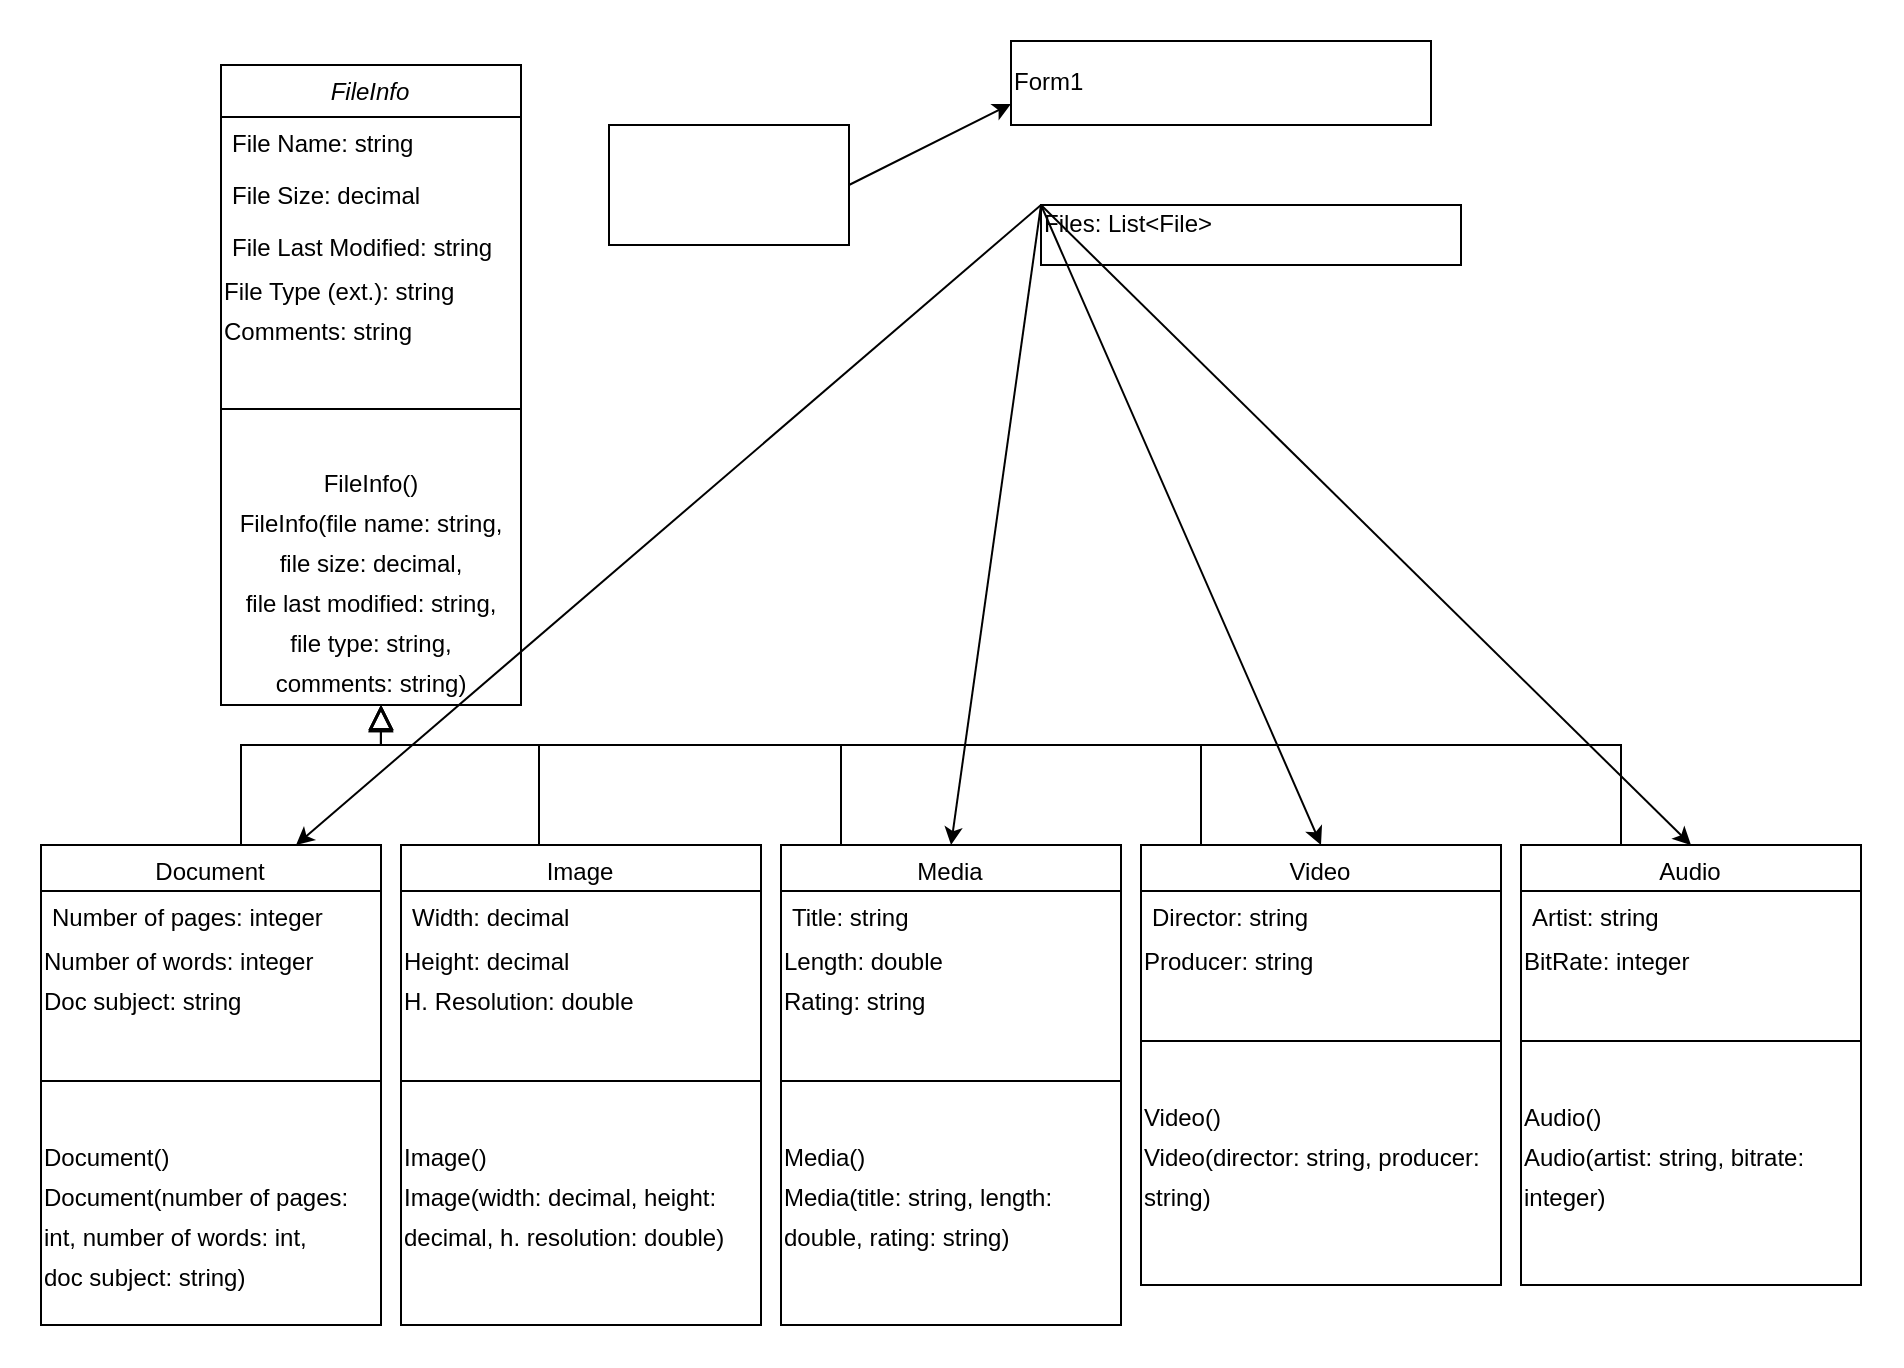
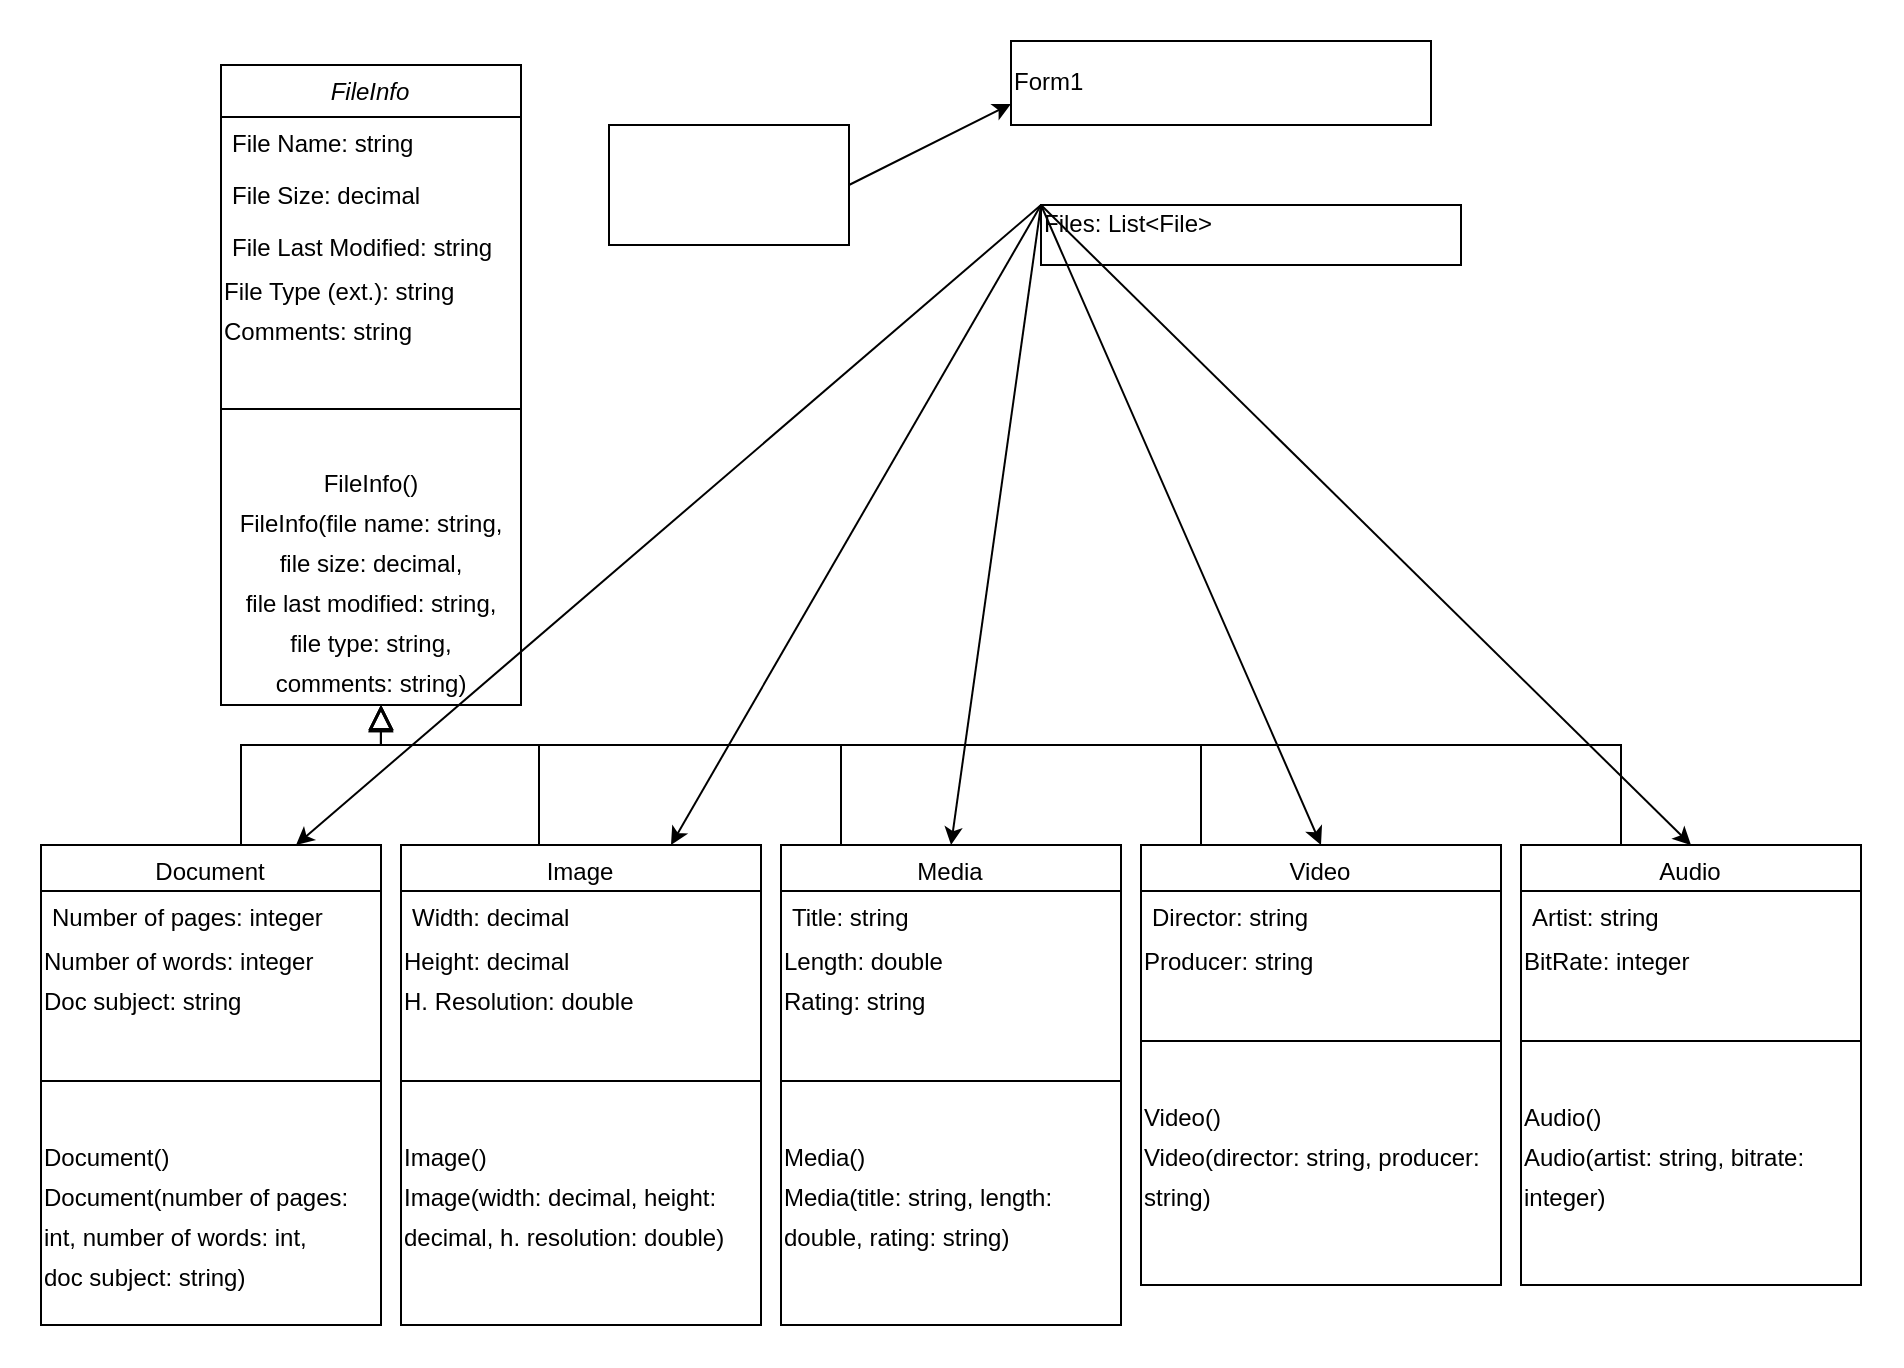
none -> (884, 477)
